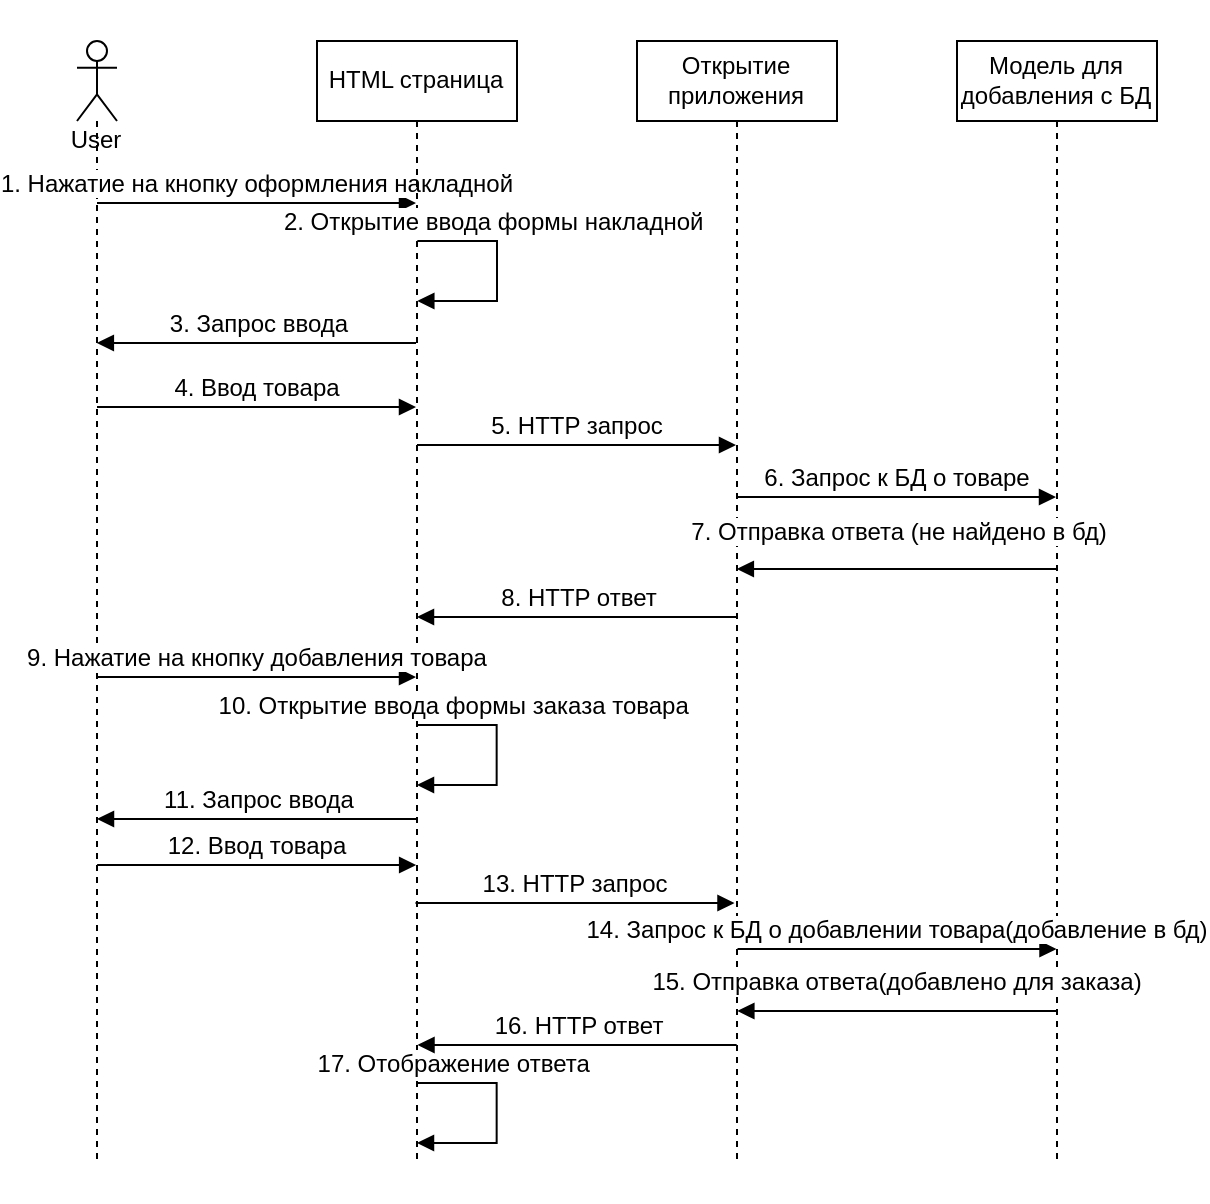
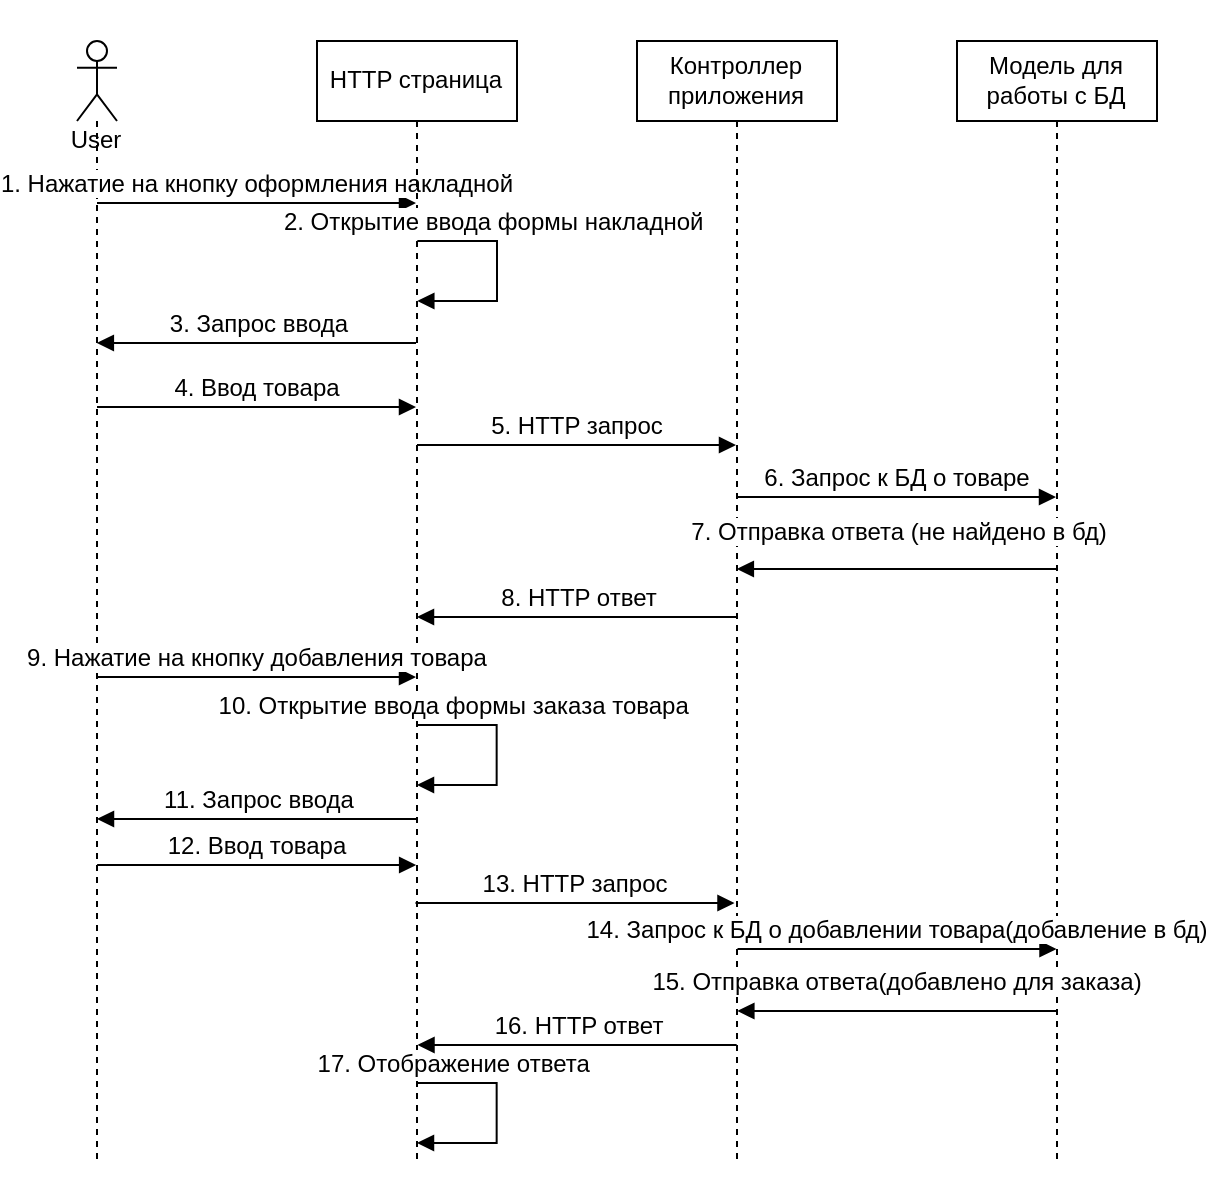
(417, 81) -> (417, 81)
(737, 81) -> (737, 81)
(1057, 81) -> (1057, 81)
